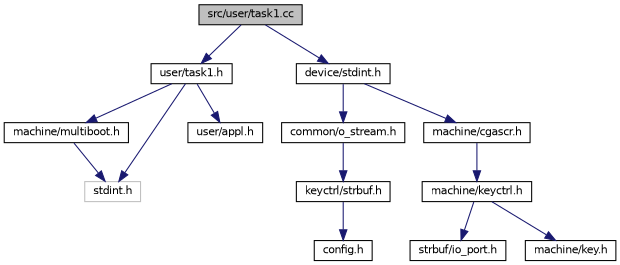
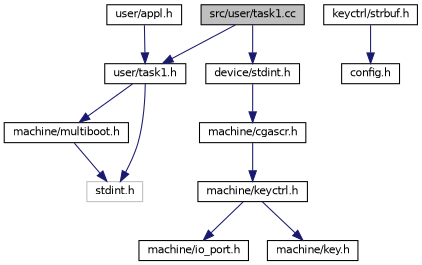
(206, 99) -> (145, 39)
(343, 133) -> none
(458, 251) -> (194, 251)
